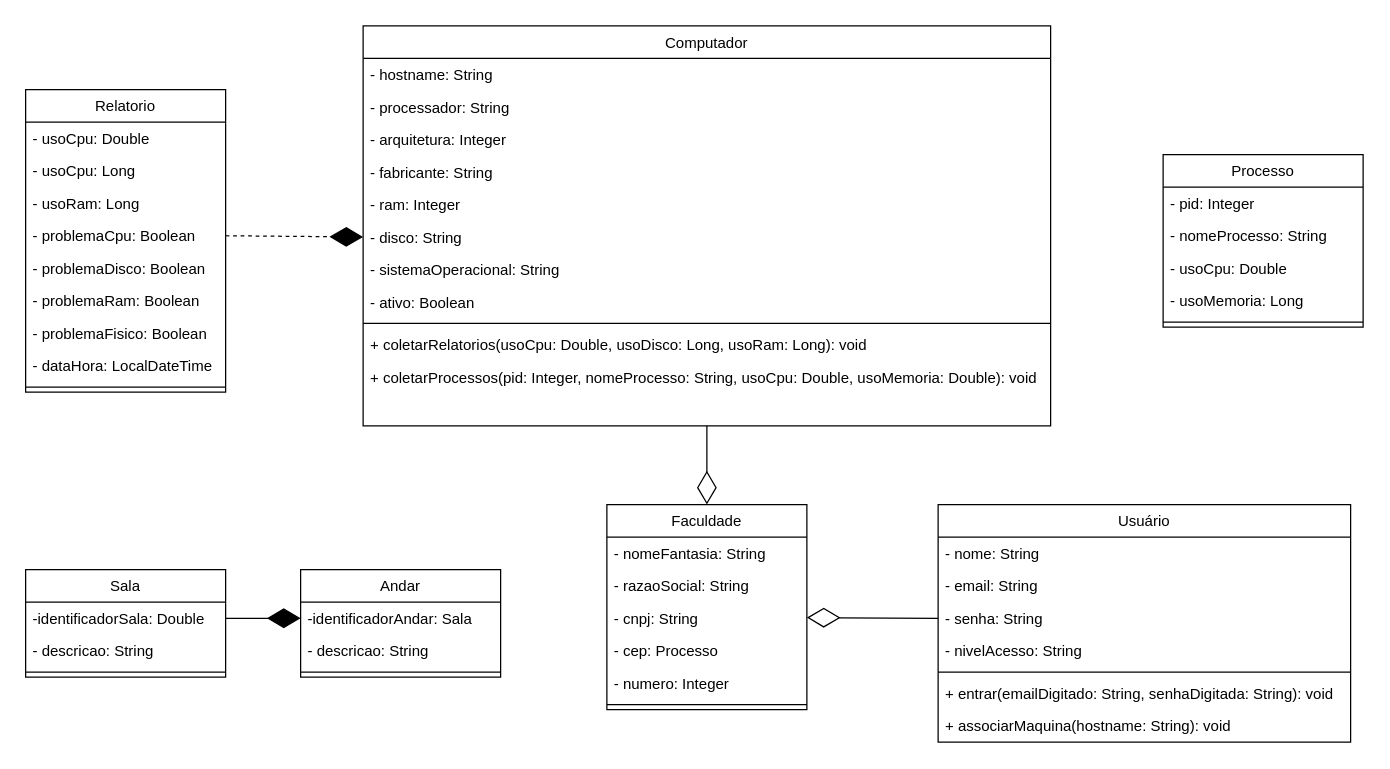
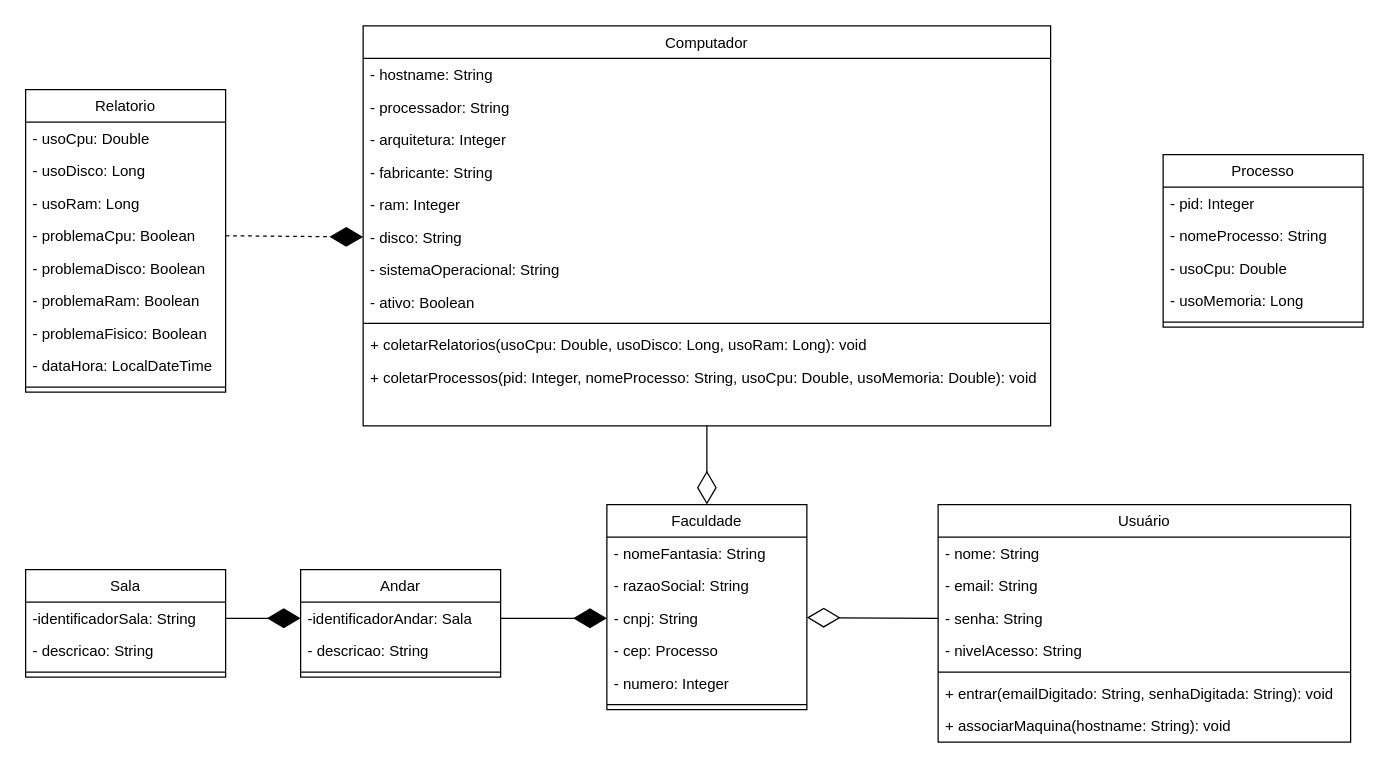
(85, 171) -> (92, 171)
none -> (538, 618)
(128, 619) -> (128, 619)
